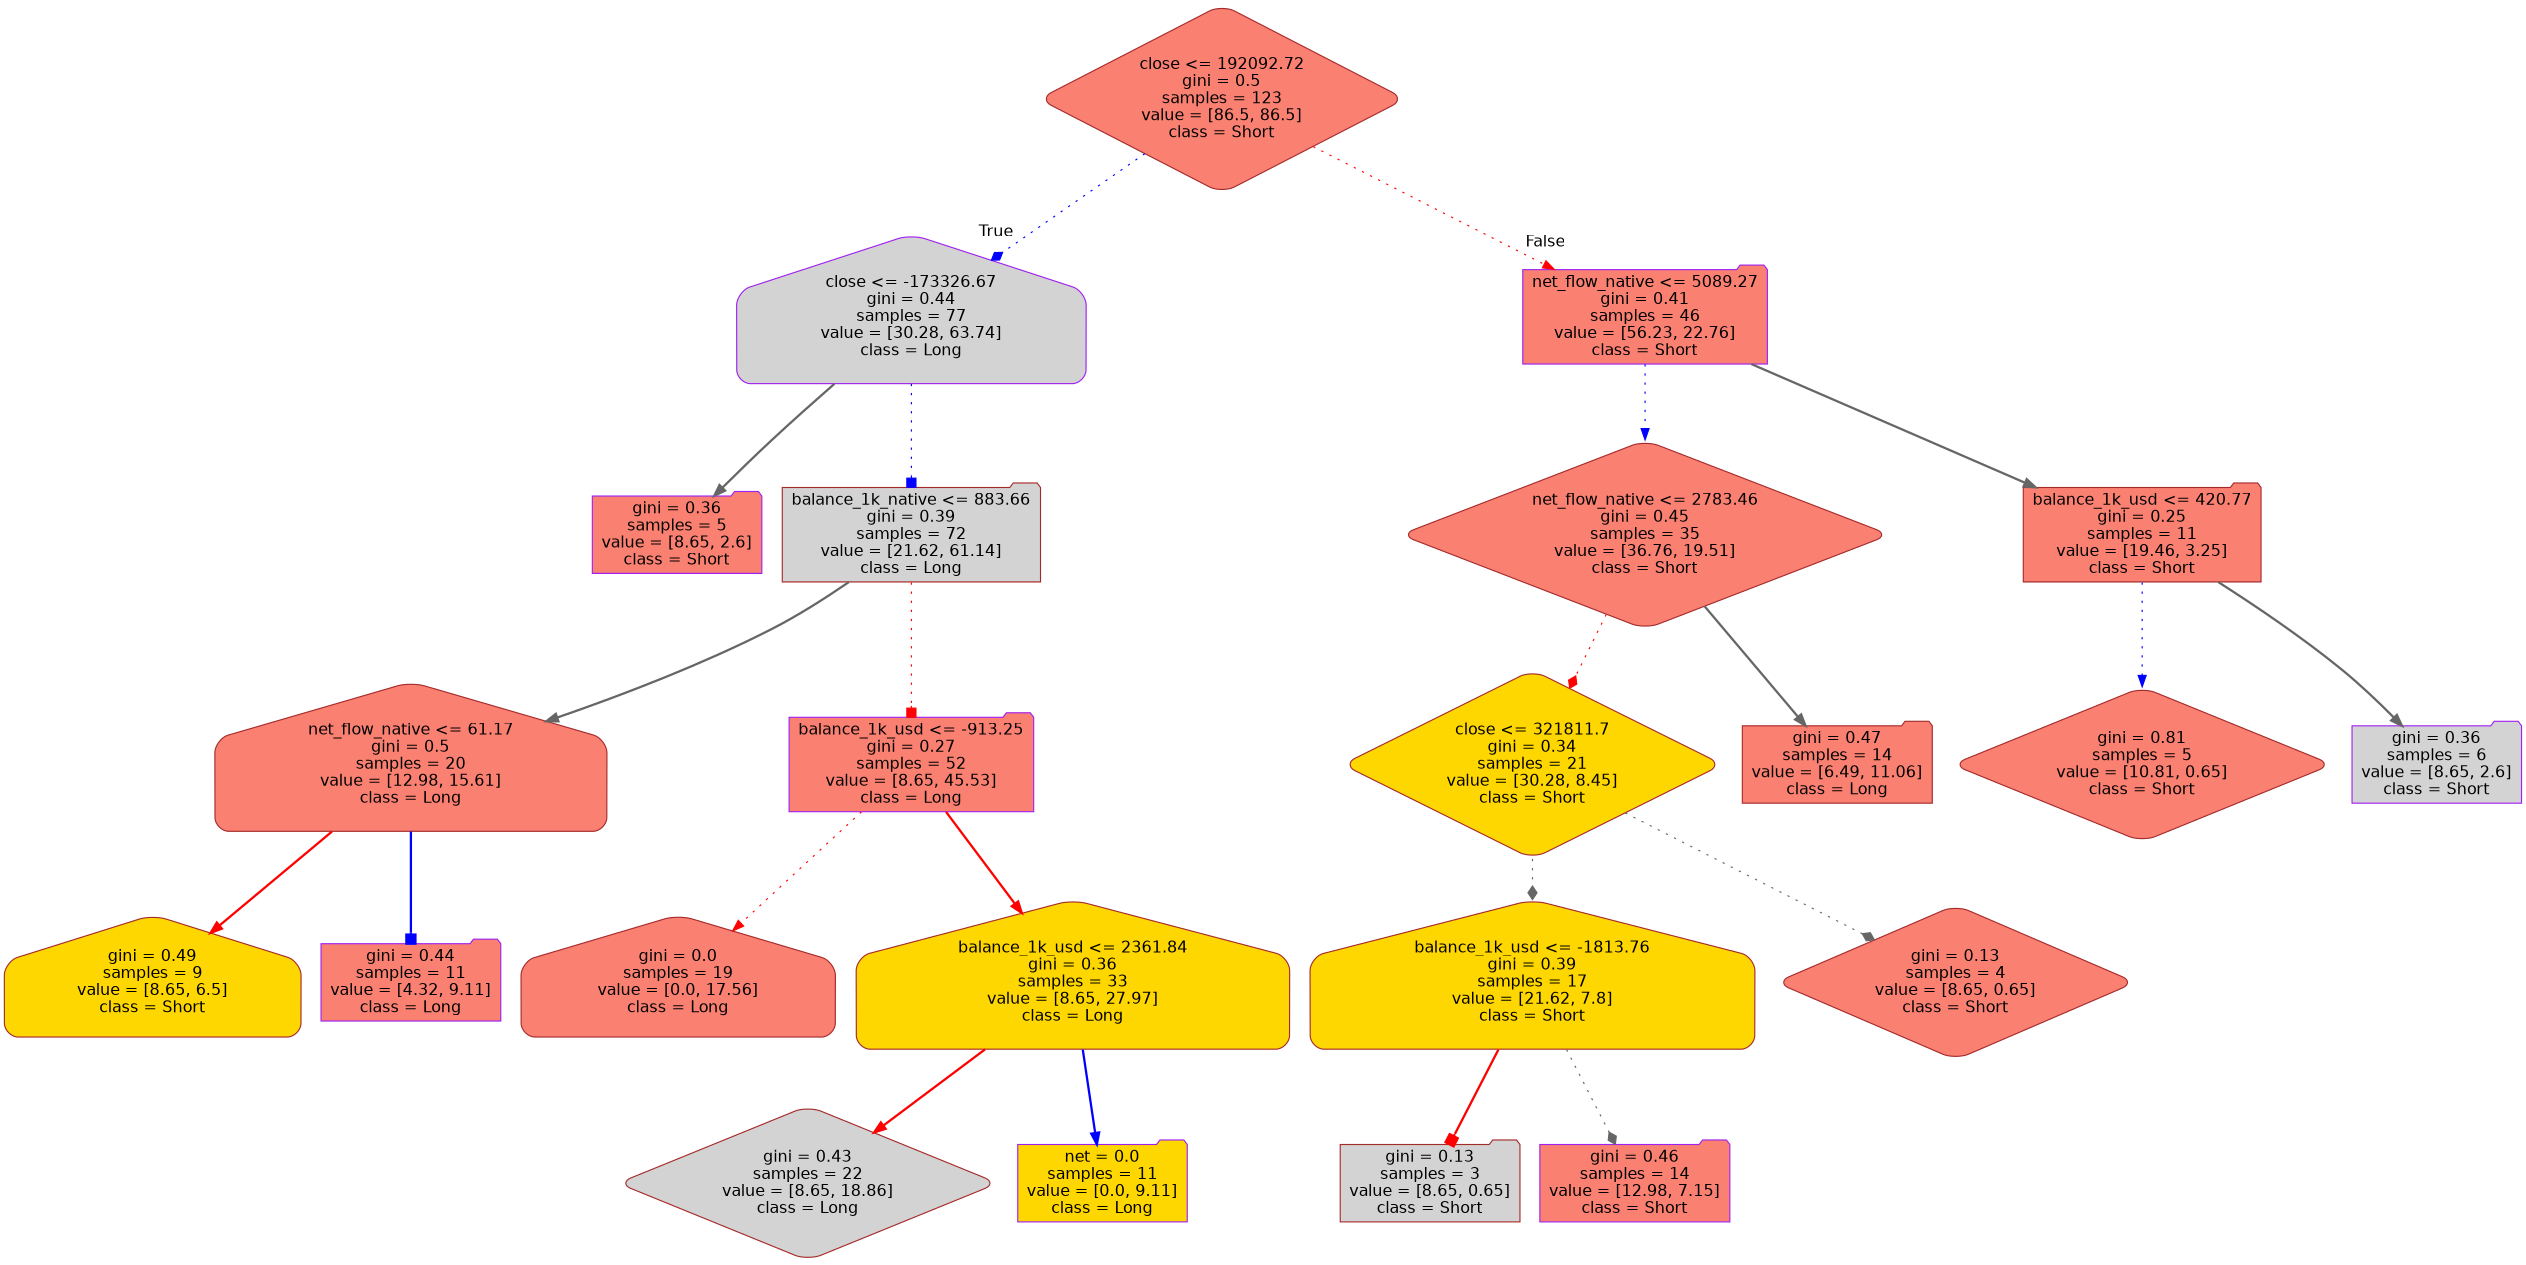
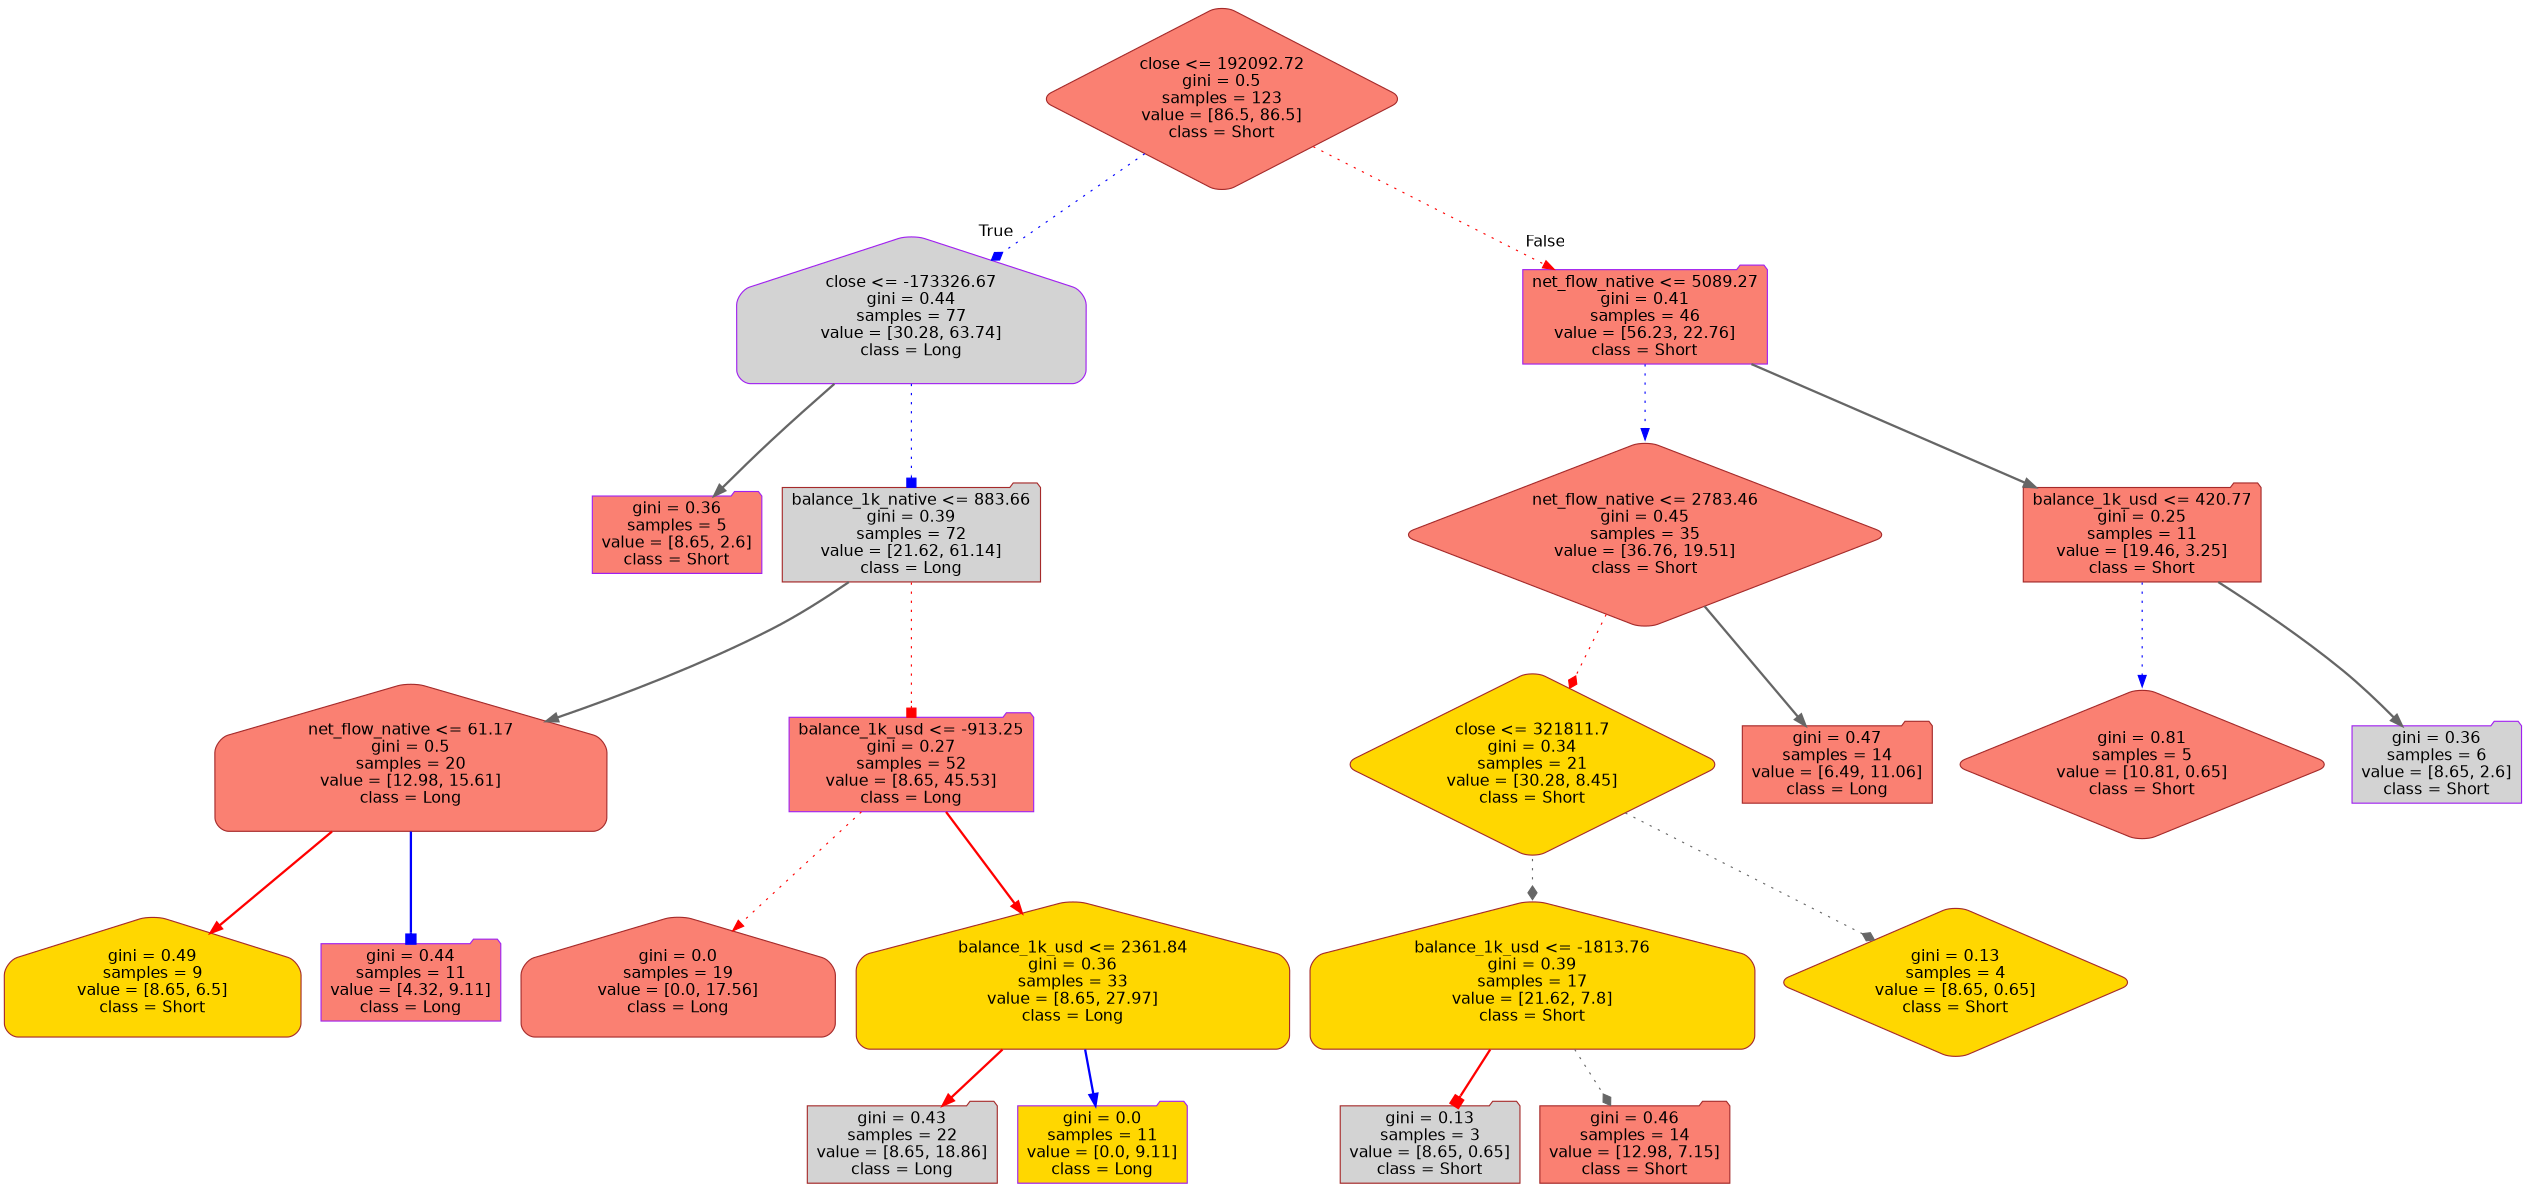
(1956, 982) -> (1956, 982)
(808, 1183) -> (902, 1145)
(1102, 1183) -> (1102, 1145)
(1635, 1183) -> (1635, 1145)
